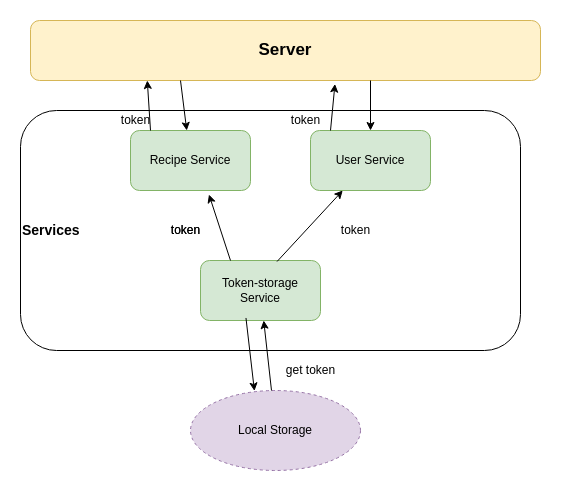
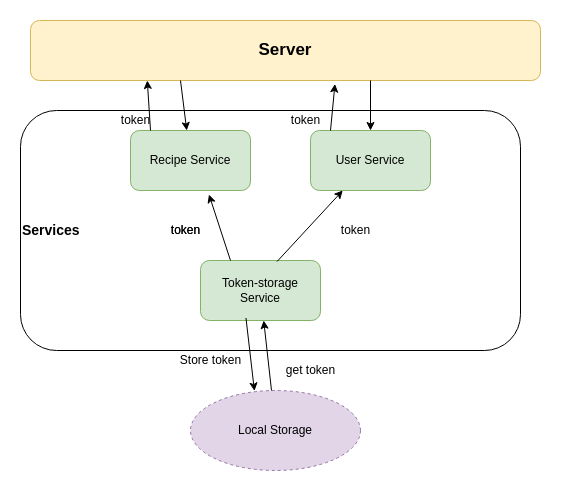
none -> (211, 361)
